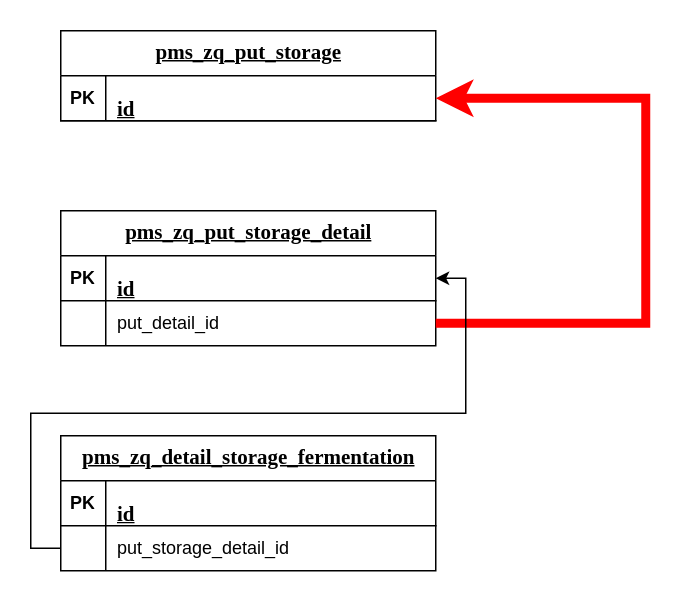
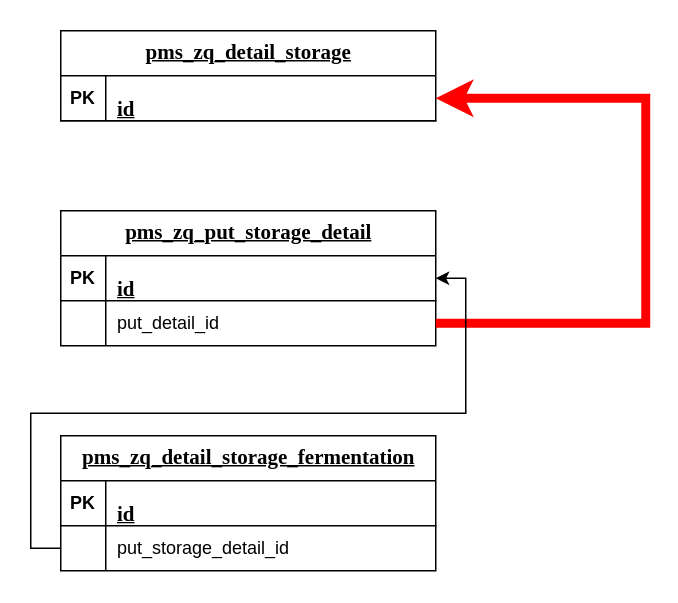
(249, 53) -> (249, 53)
